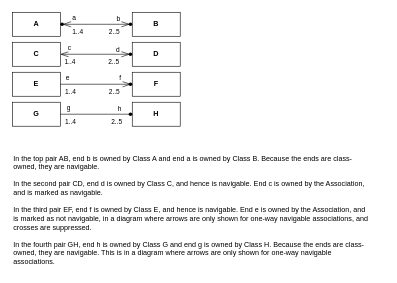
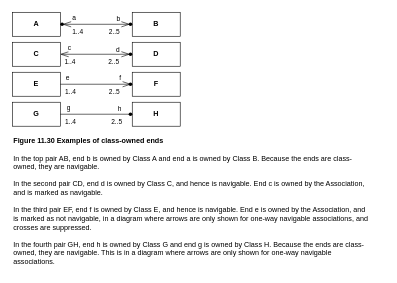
none -> (93, 141)
